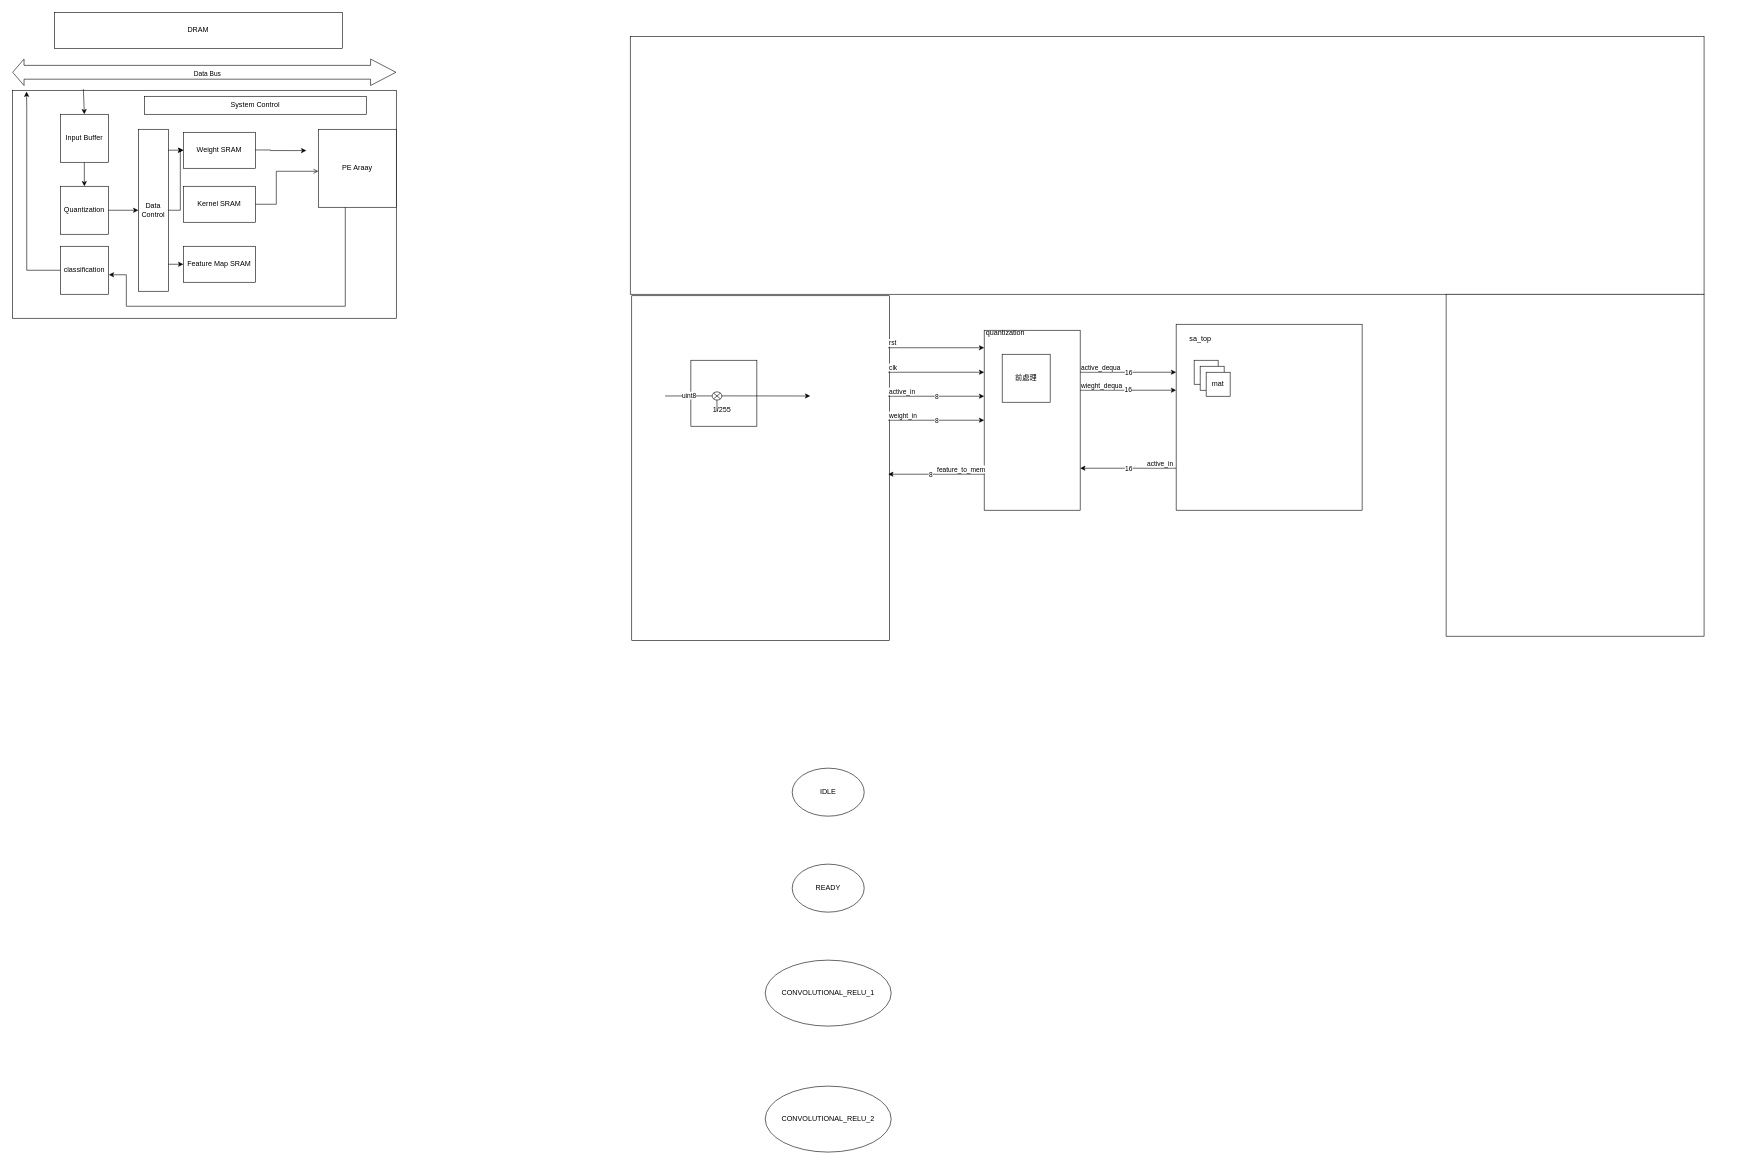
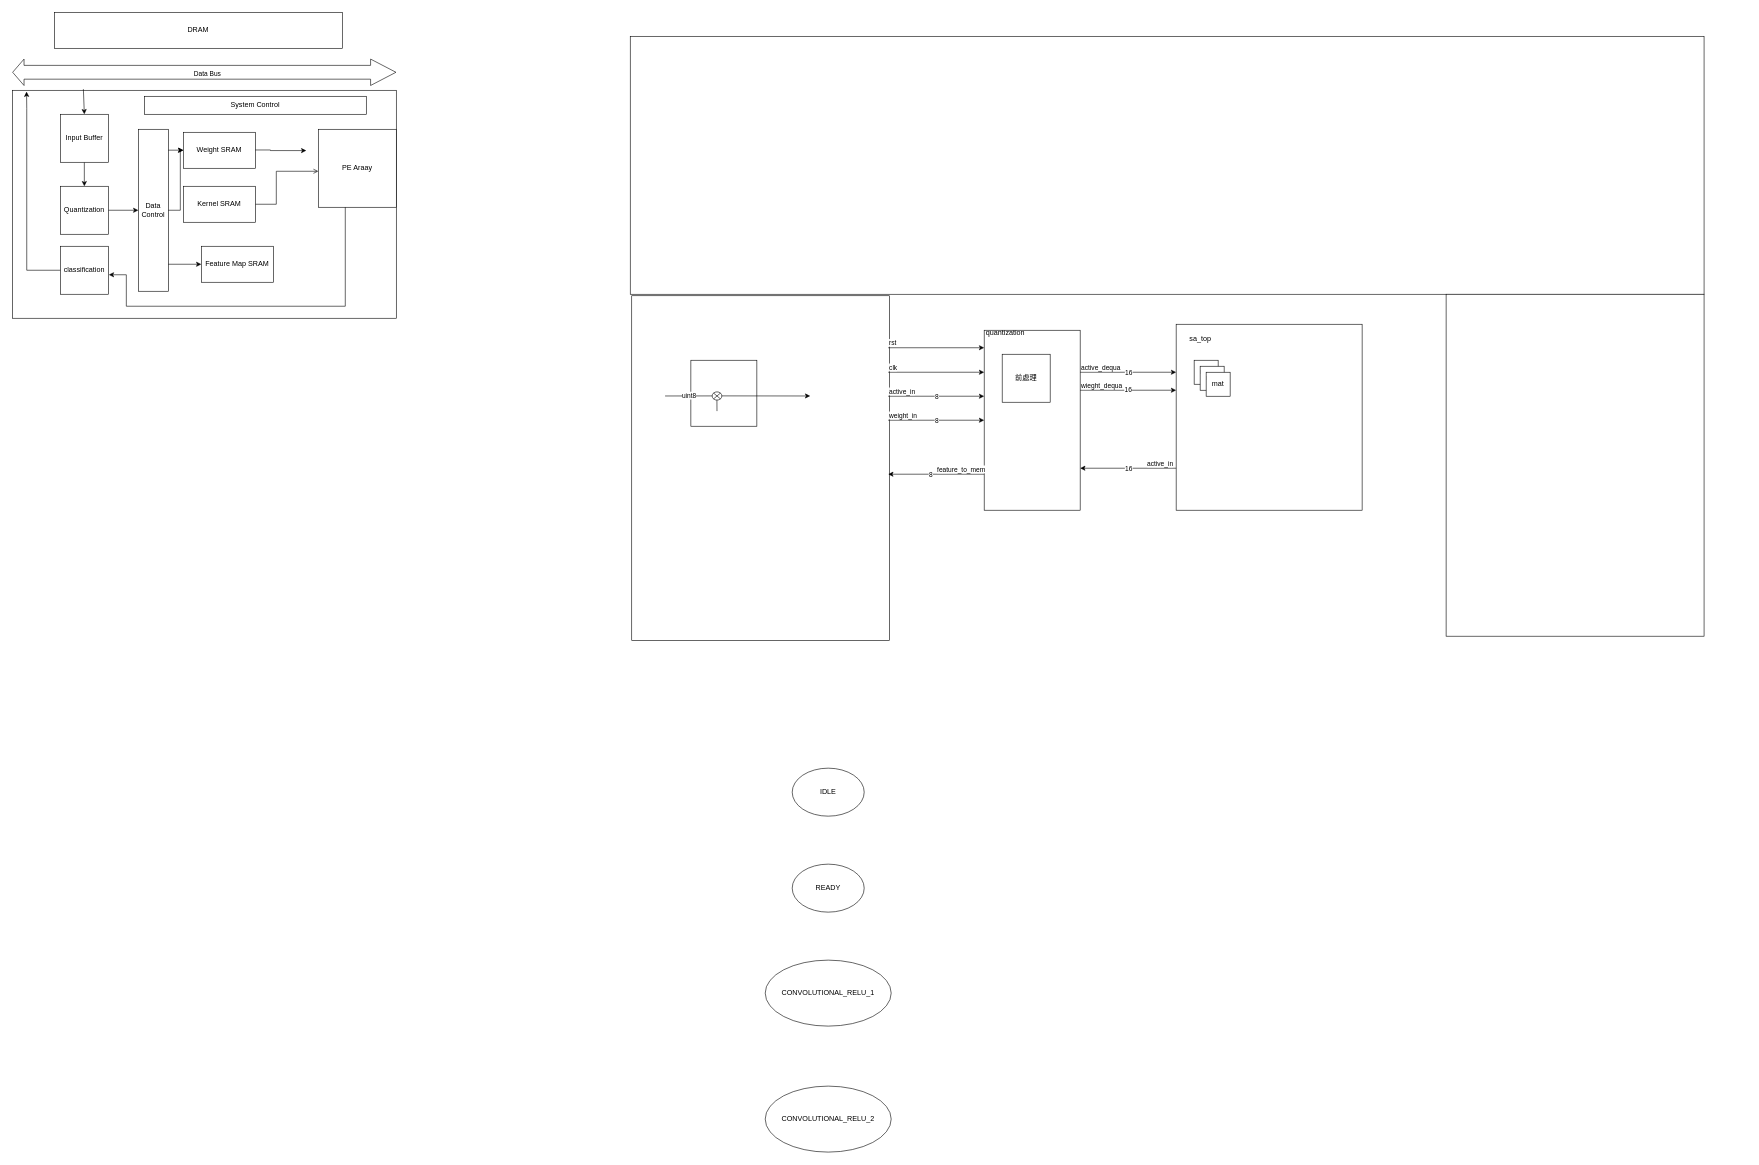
(219, 264) -> (237, 264)
(722, 410) -> none
